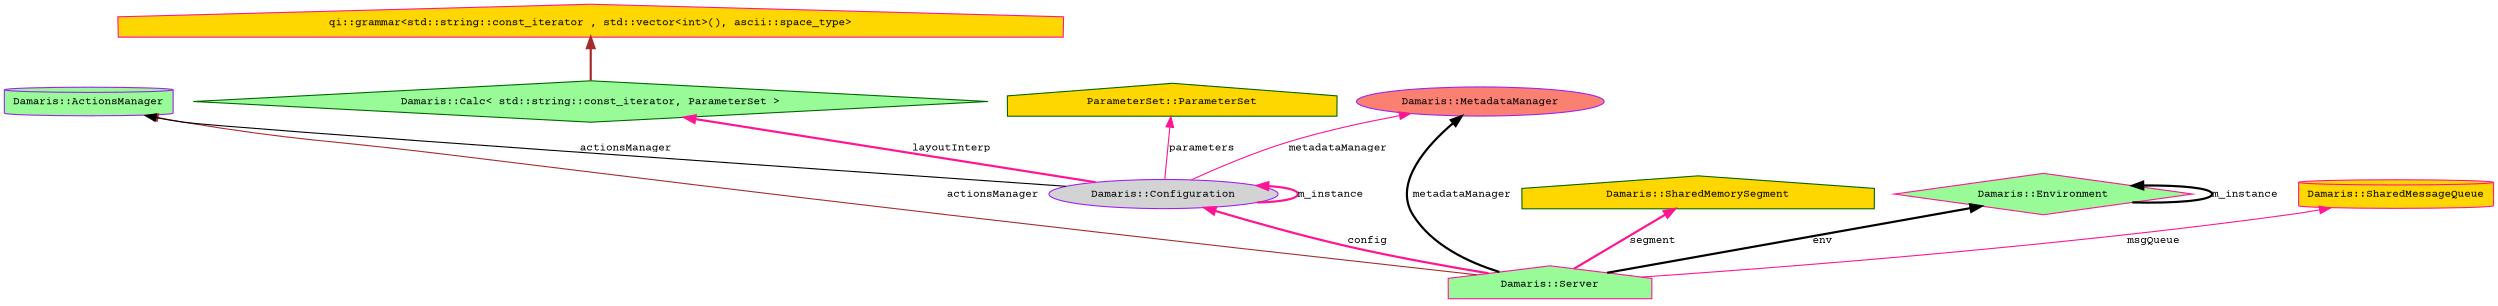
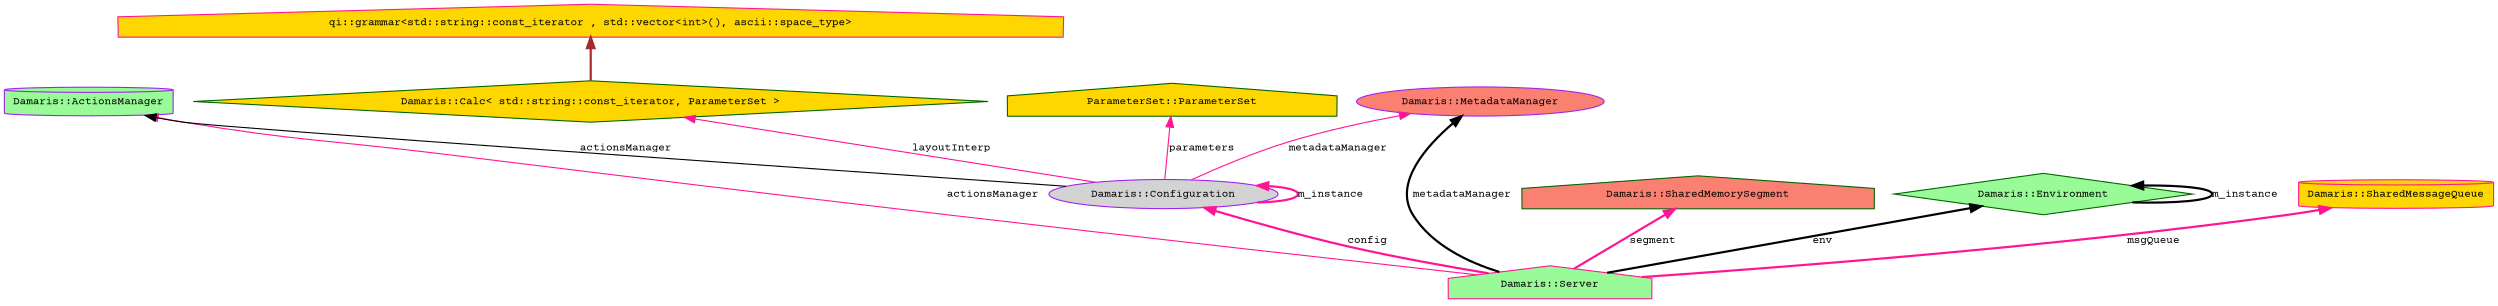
(591, 102) -> (591, 102)
(895, 151) -> (895, 151)
(1698, 194) -> (1698, 194)
(2043, 194) -> (2043, 194)
(817, 199) -> (817, 199)
(1981, 249) -> (1981, 249)
